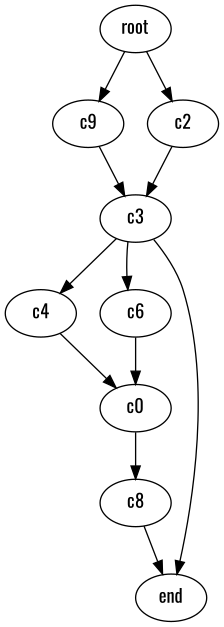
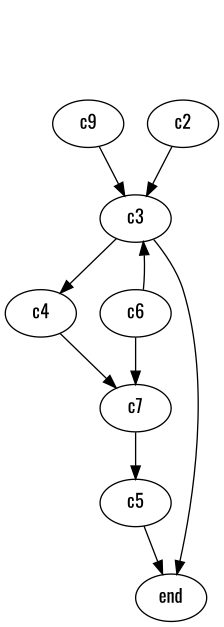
(136, 29) -> none
(127, 259) -> (144, 272)
(136, 408) -> (136, 408)
(136, 503) -> (136, 503)
